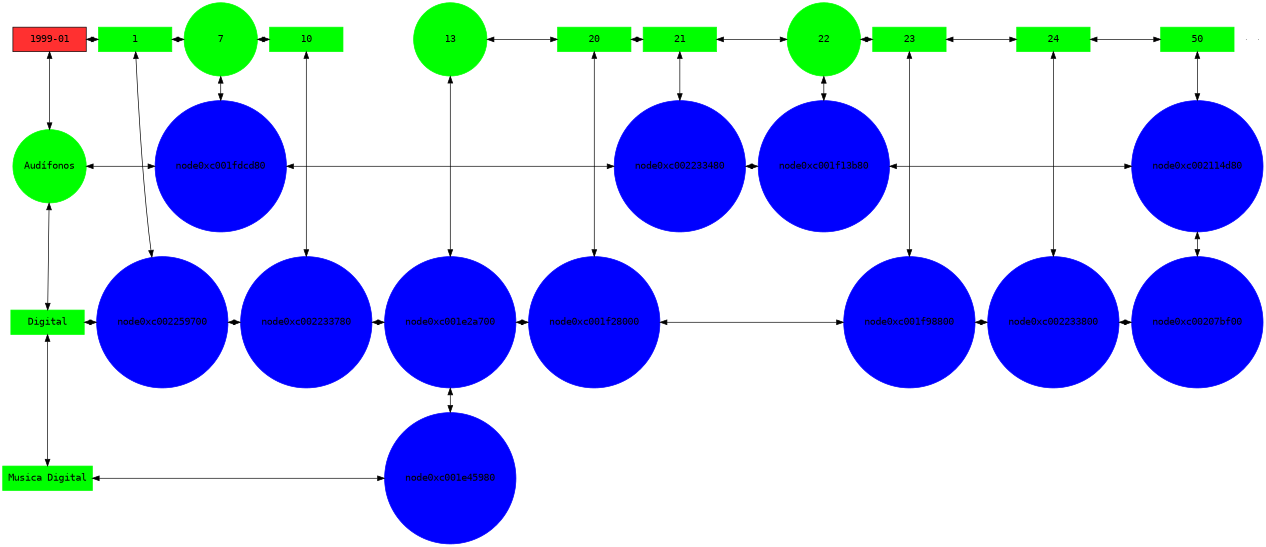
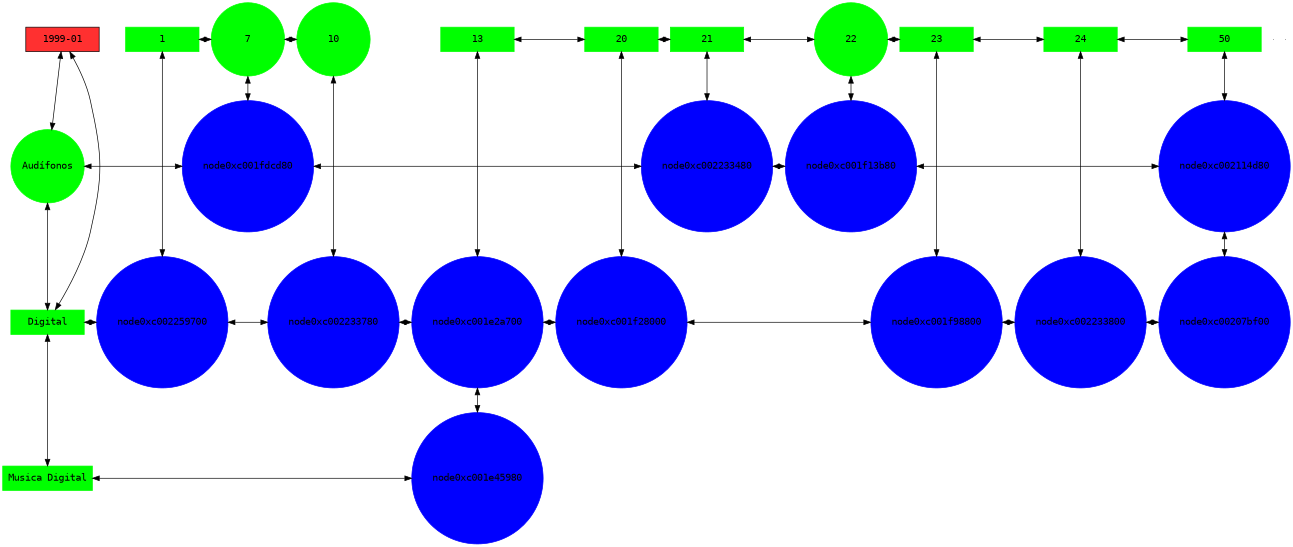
(93, 39) -> (99, 183)
(306, 39) -> (333, 39)
(450, 39) -> (477, 39)
